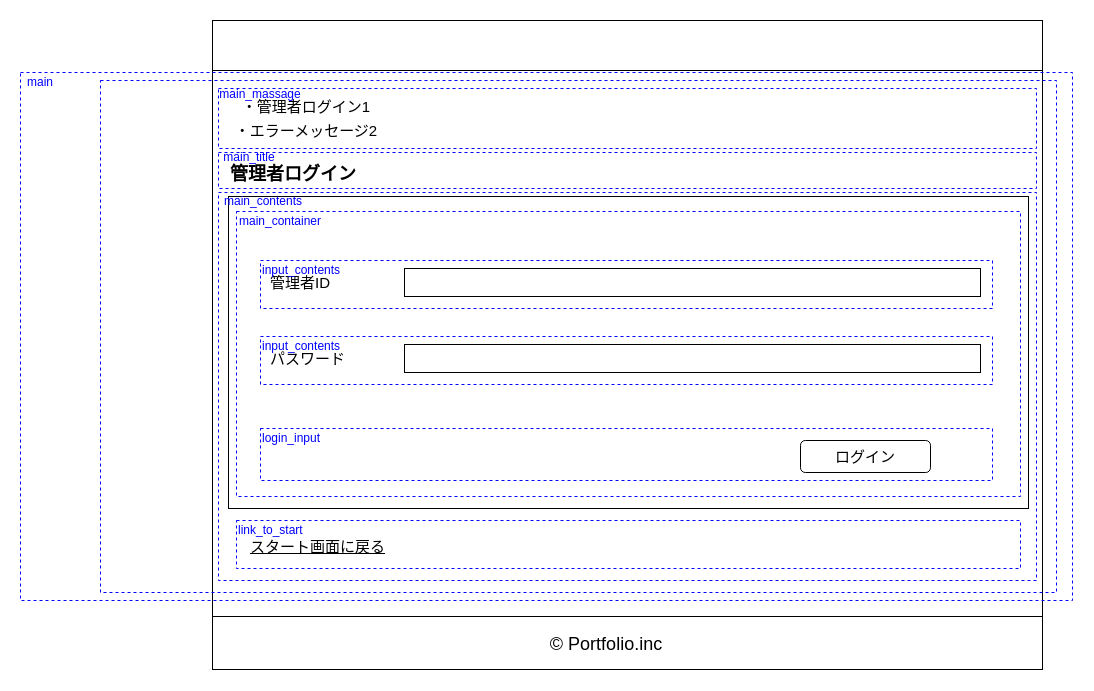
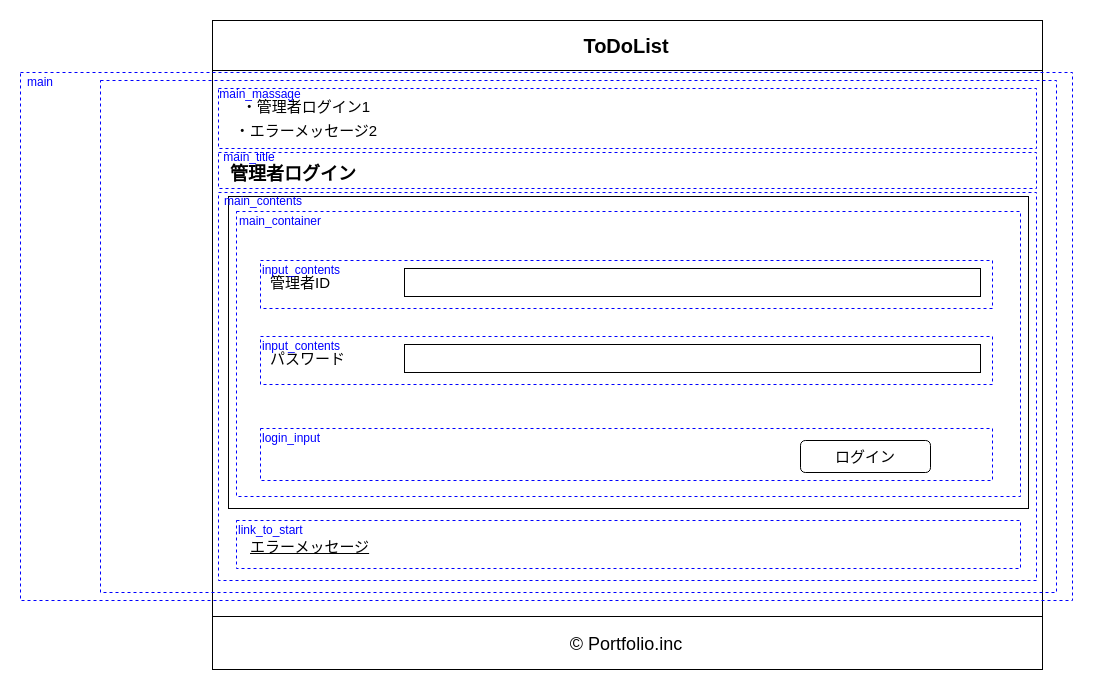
none -> (627, 46)
(318, 547) -> (311, 547)
(607, 643) -> (627, 643)
